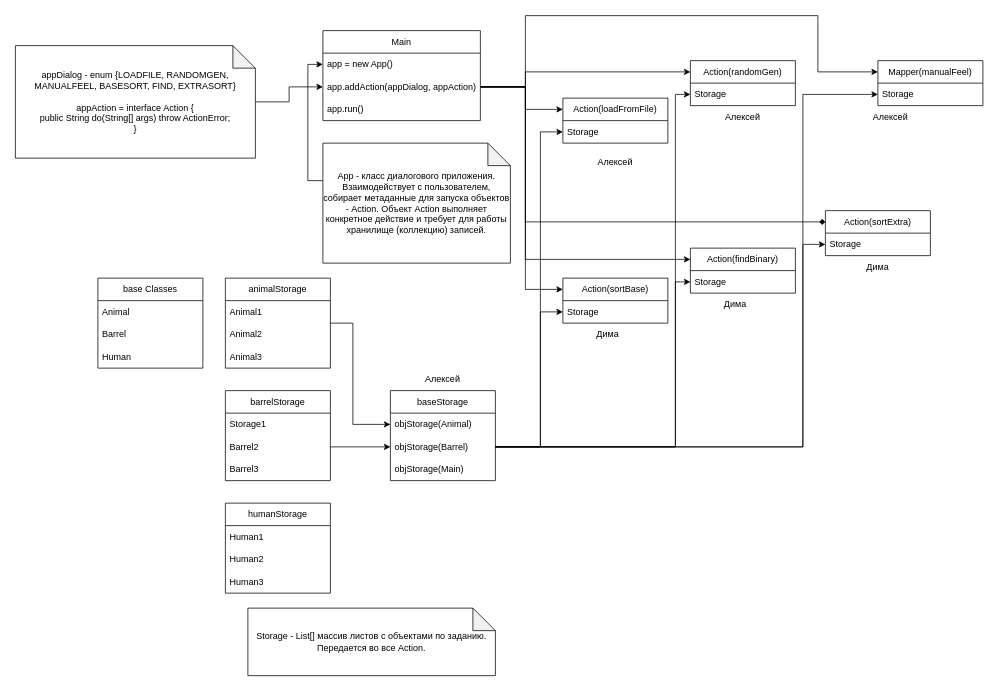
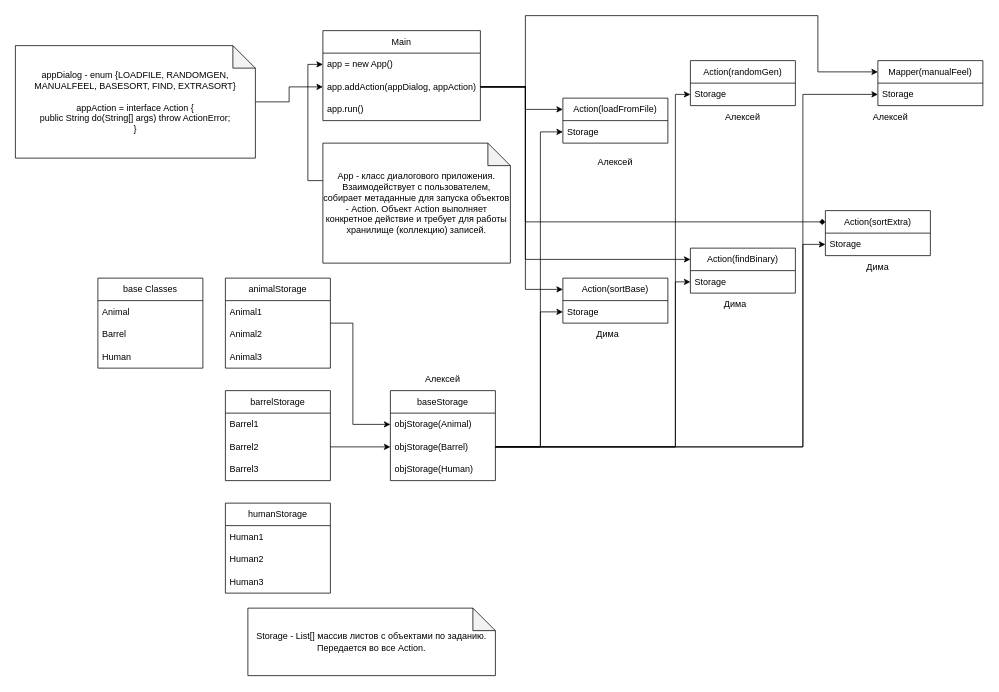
(684, 72) -> none
(250, 424) -> (246, 424)
(434, 469) -> (438, 469)
